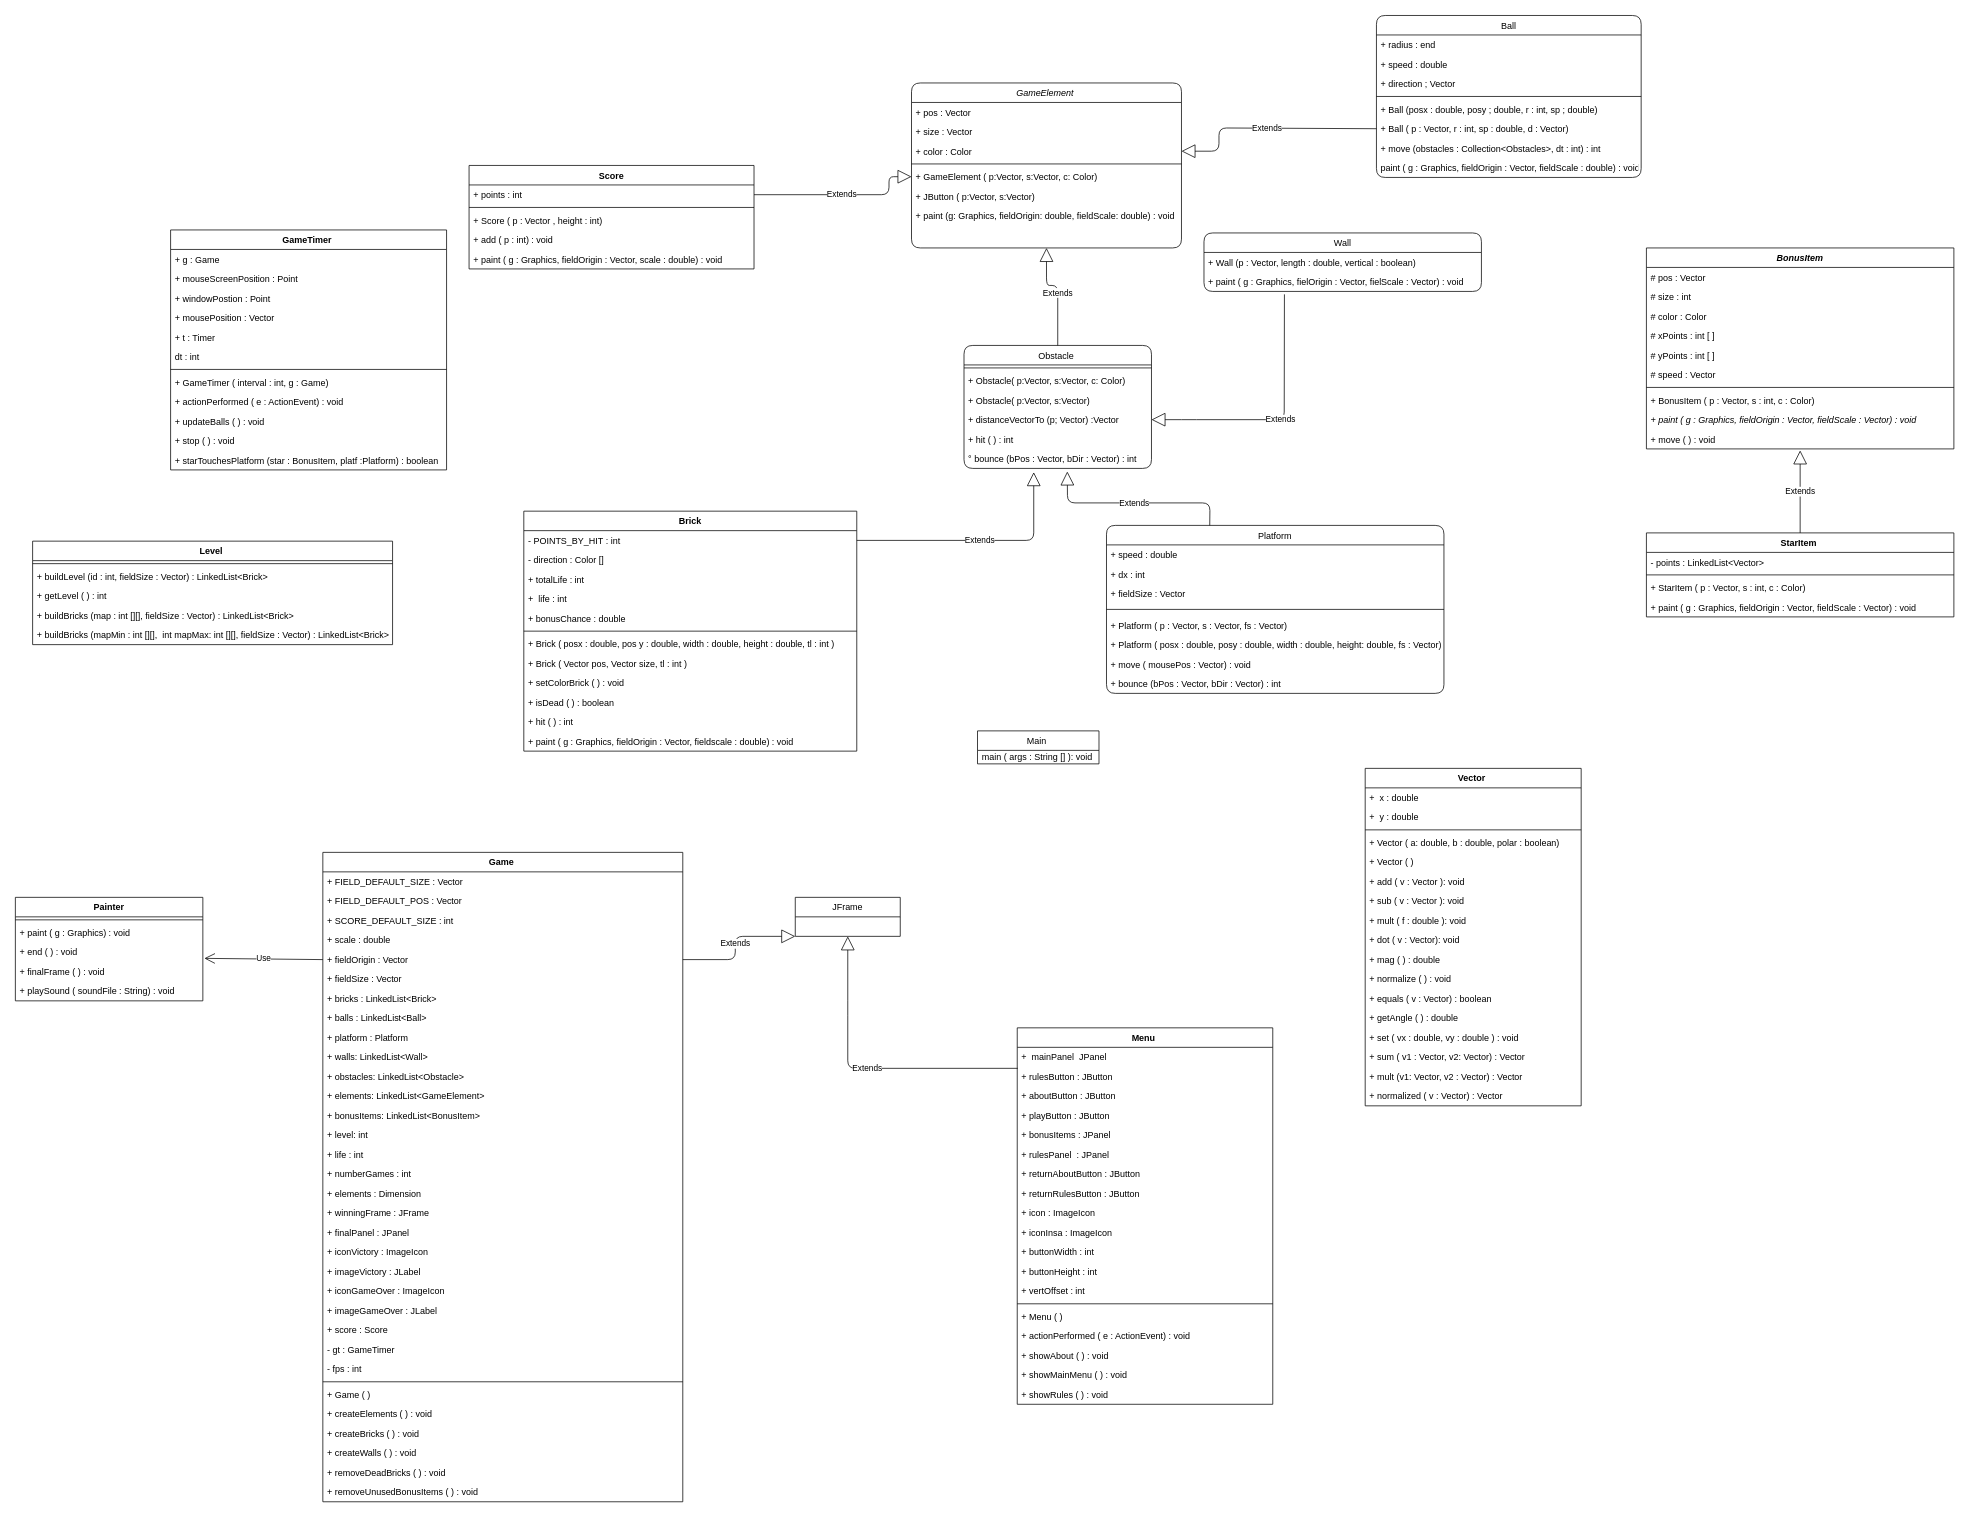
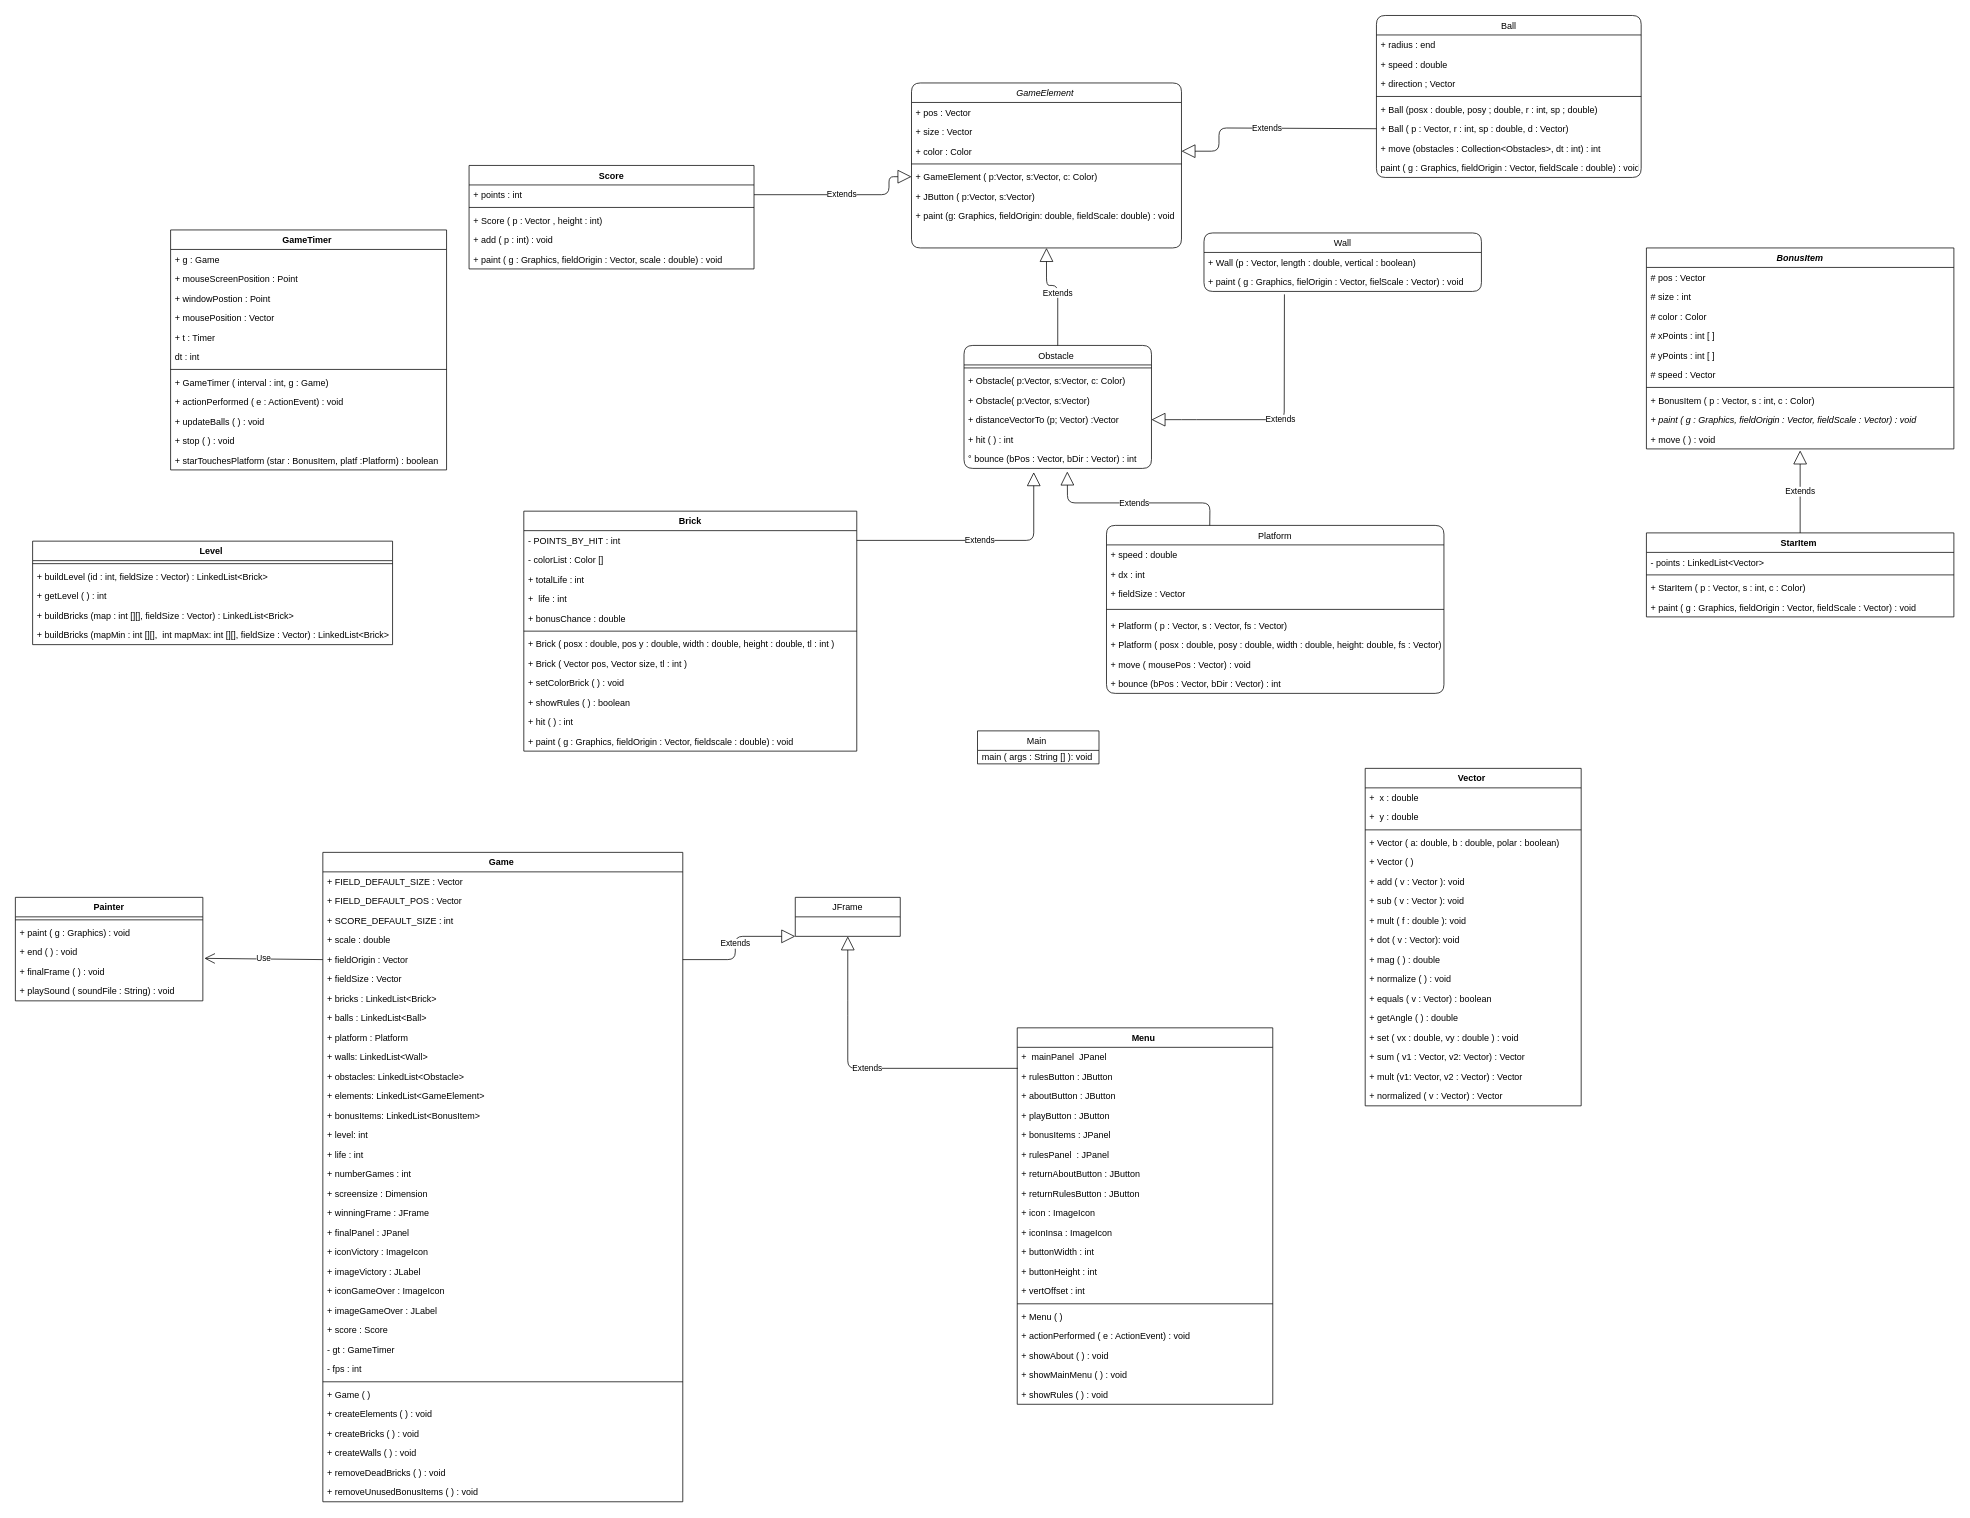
(574, 560) -> (574, 560)
(574, 703) -> (582, 703)
(374, 1194) -> (379, 1194)
